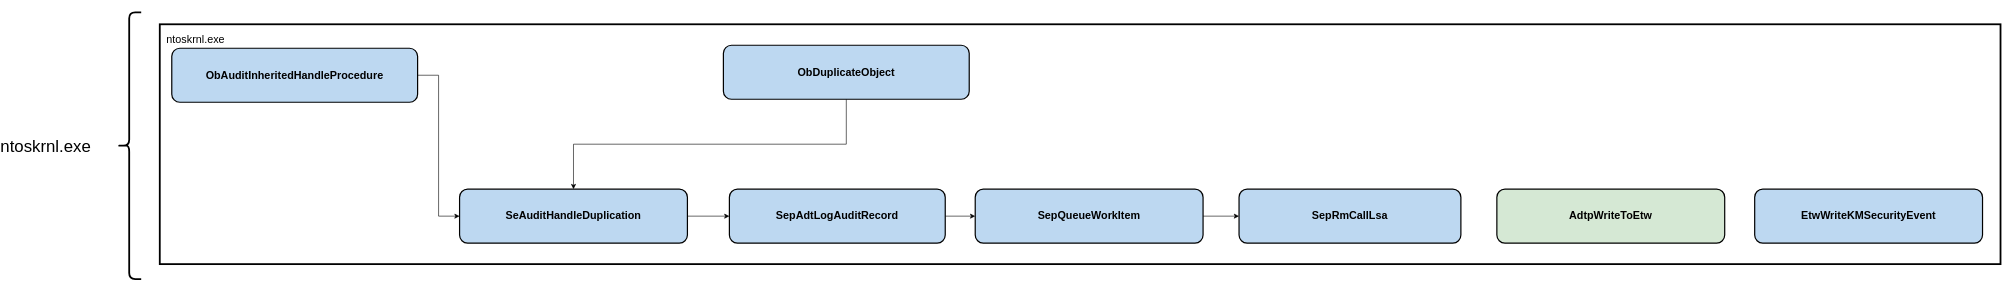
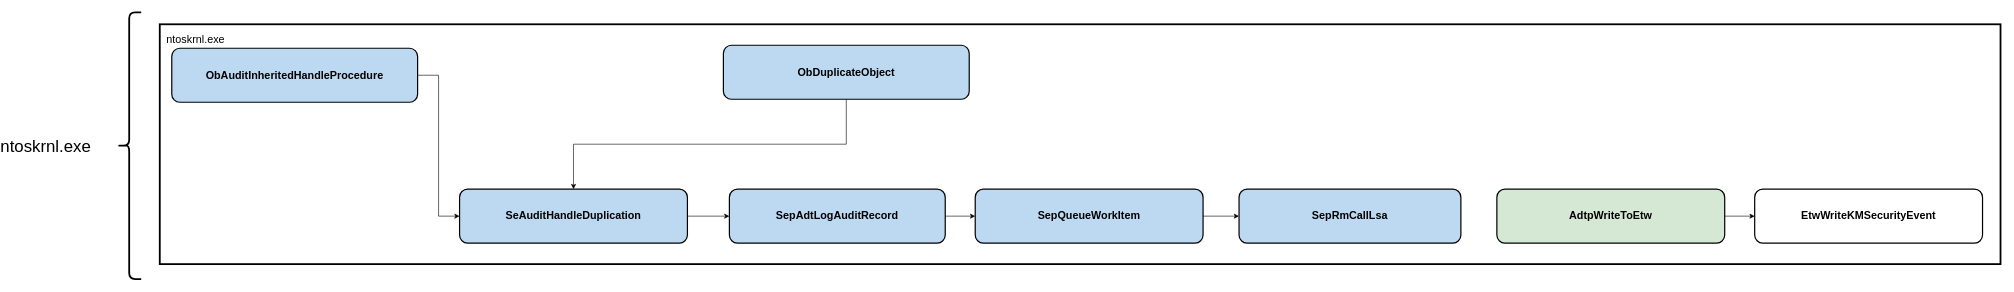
none -> (1749, 216)
(1869, 216) -> (1869, 216)
